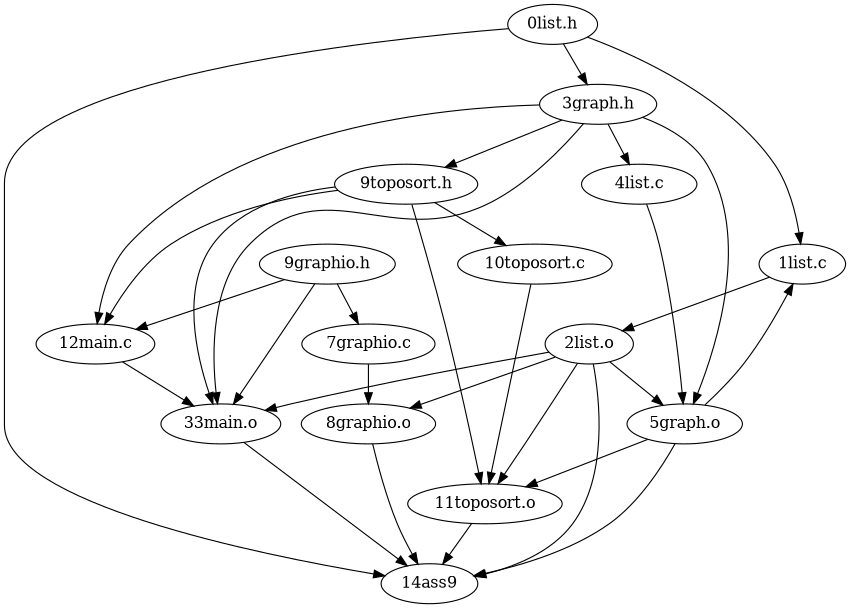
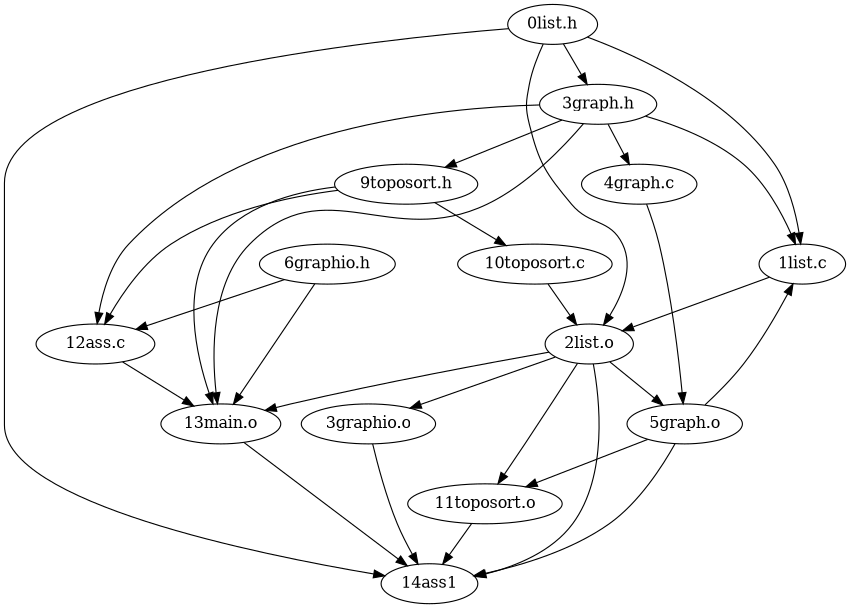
(639, 184) -> (639, 184)
none -> (561, 191)
(727, 239) -> (734, 157)
(327, 264) -> (327, 264)
(448, 338) -> none
(95, 344) -> (95, 344)
(368, 344) -> none
(510, 383) -> (559, 300)
(221, 424) -> (221, 424)
(368, 424) -> (368, 424)
(429, 584) -> (429, 584)
